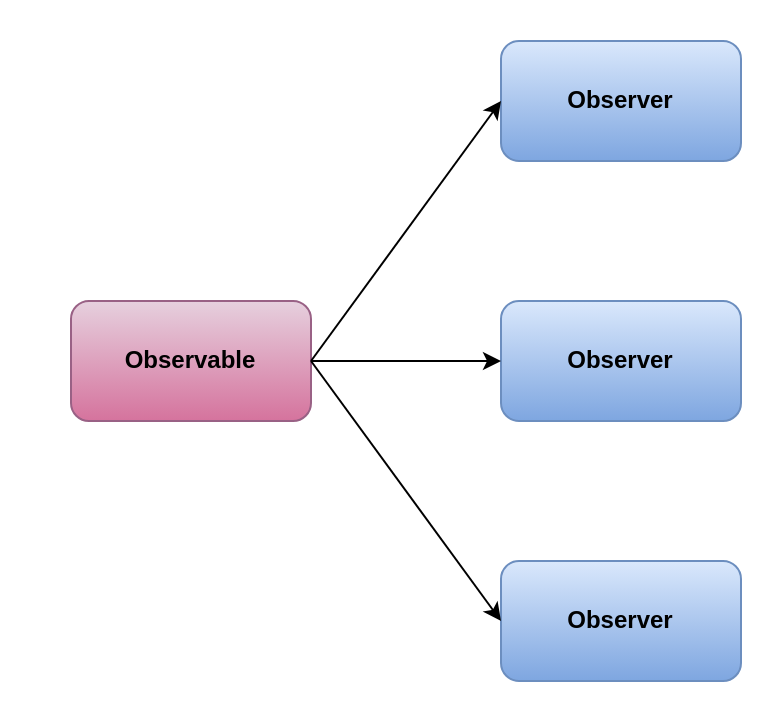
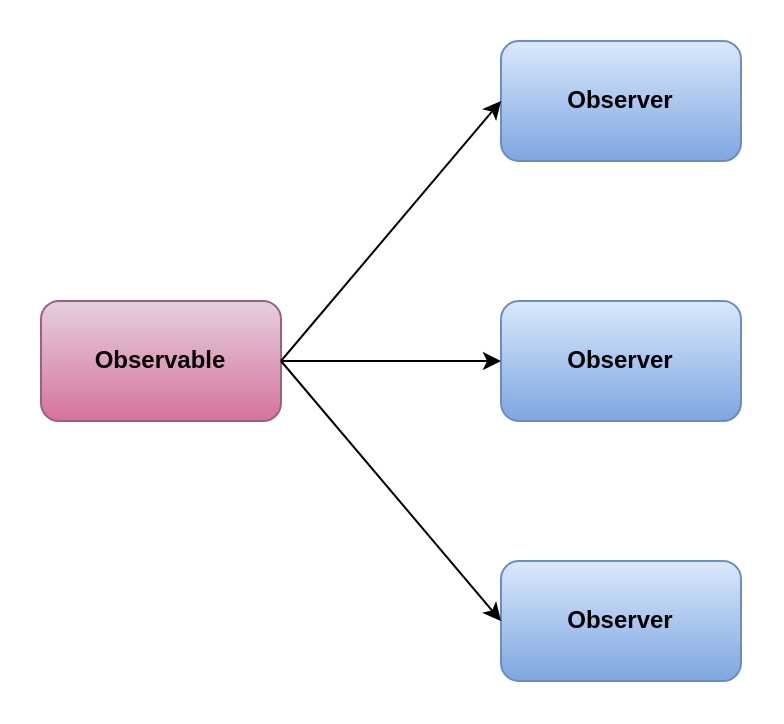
(191, 361) -> (161, 361)
